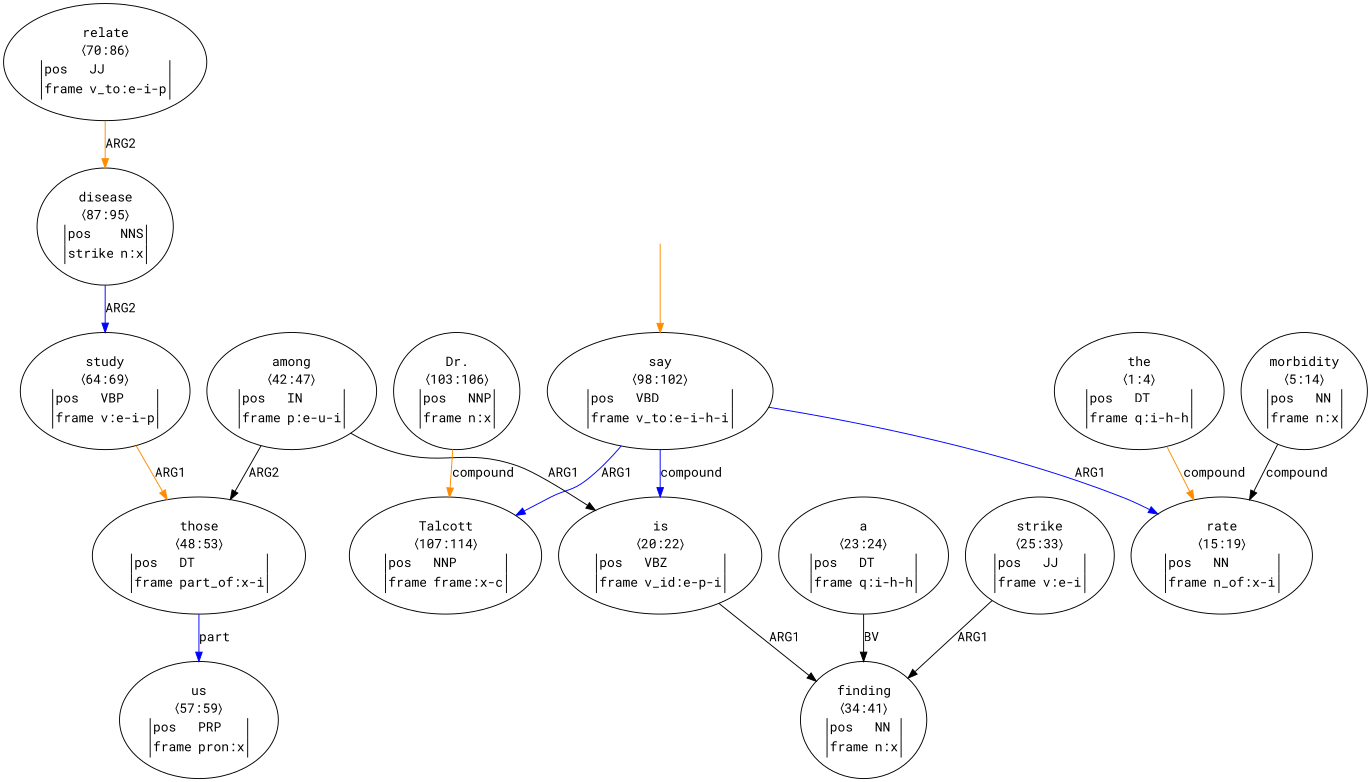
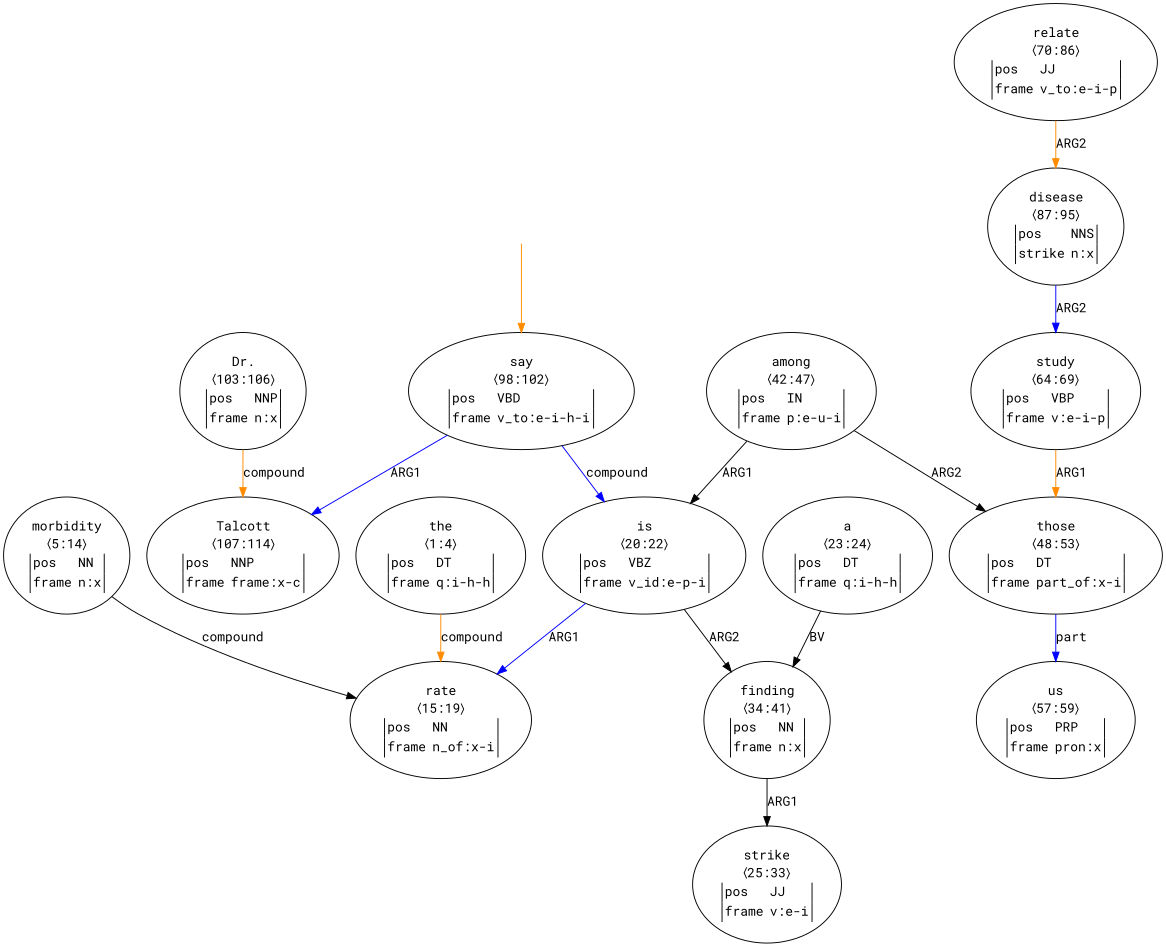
(962, 447) -> (545, 636)
(954, 636) -> (767, 798)
(785, 638) -> (725, 638)
